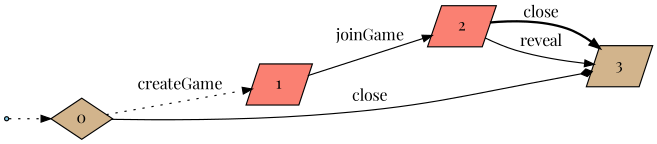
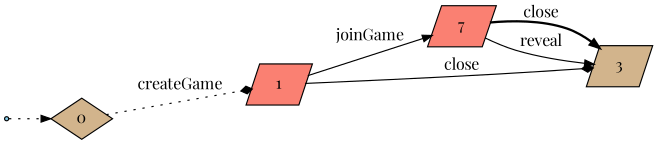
(462, 26) -> (462, 26)
(174, 103) -> (174, 103)
(348, 112) -> (443, 77)
